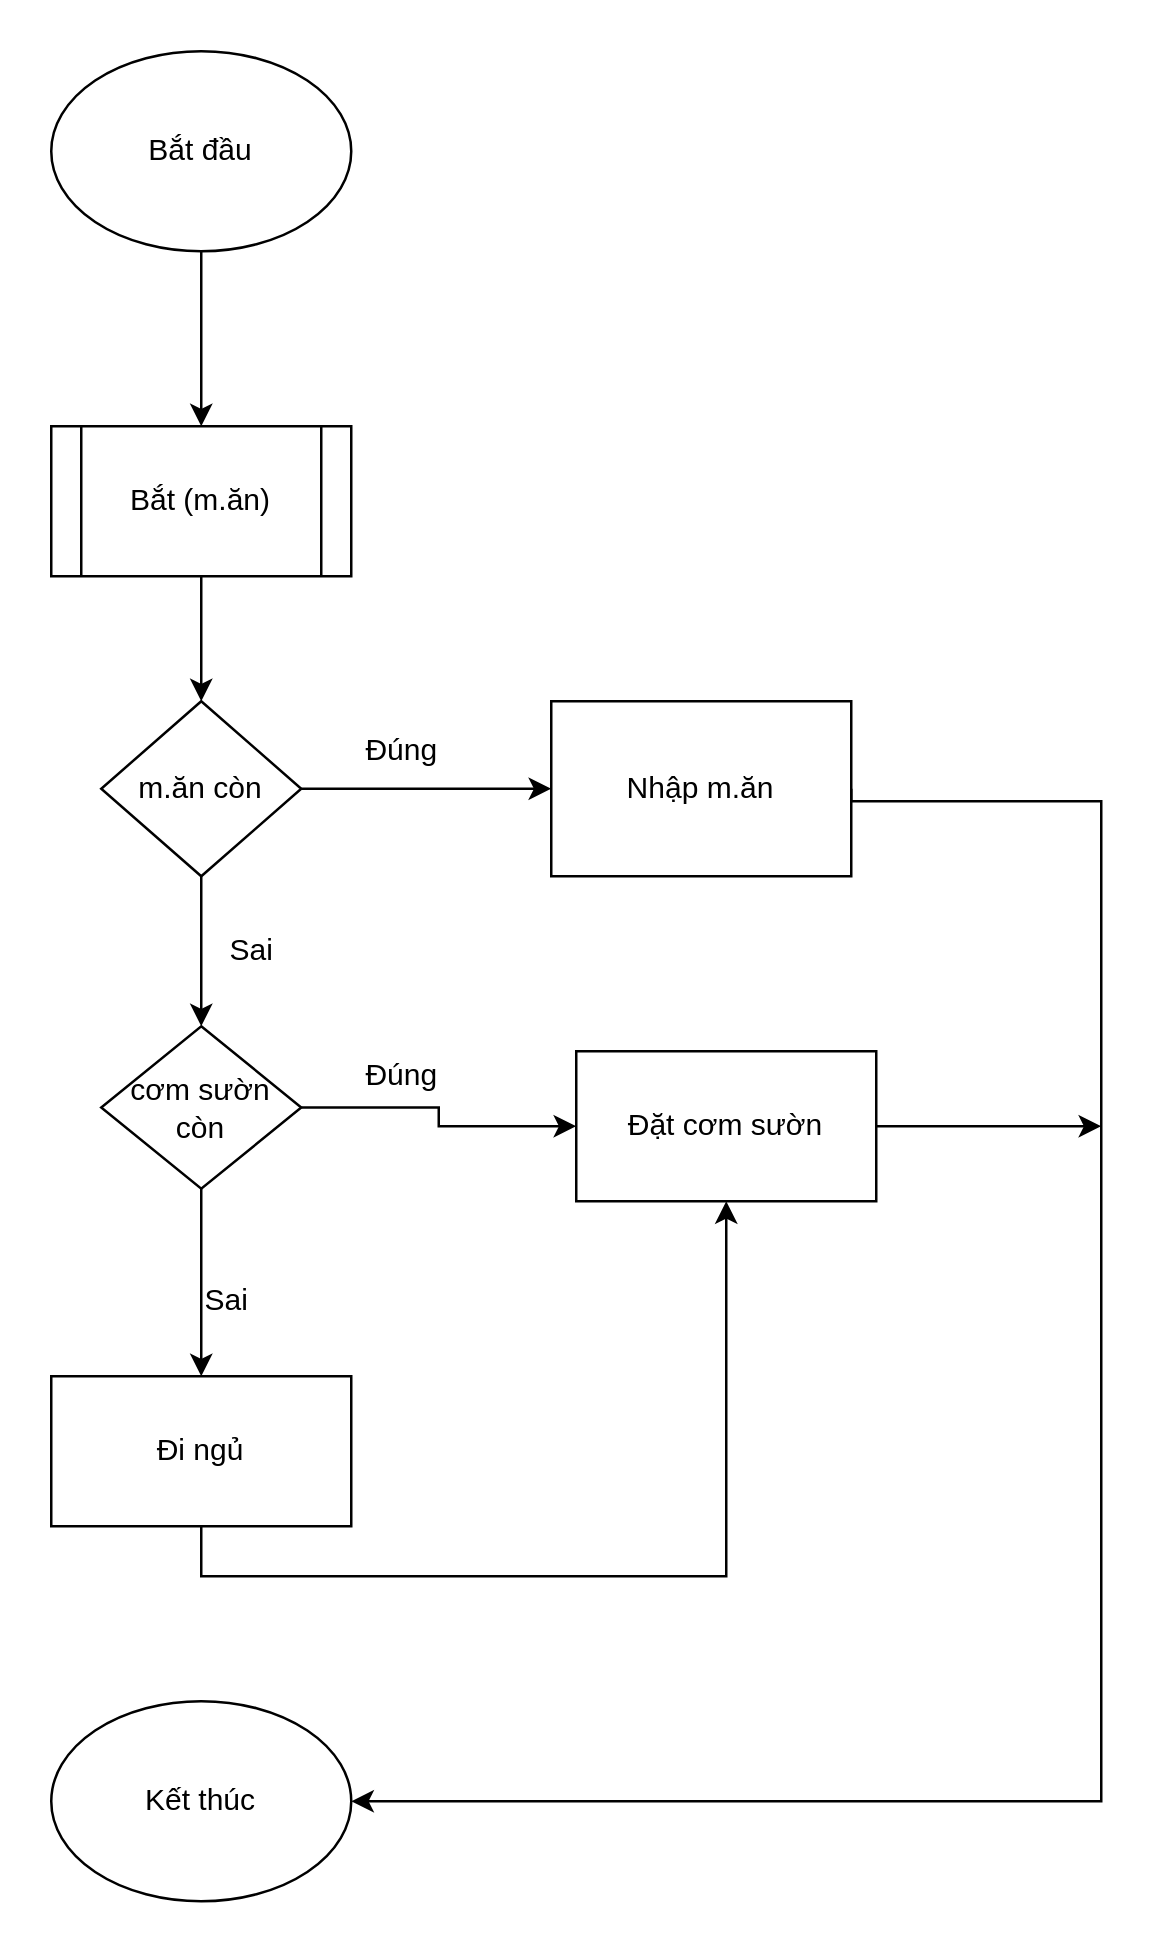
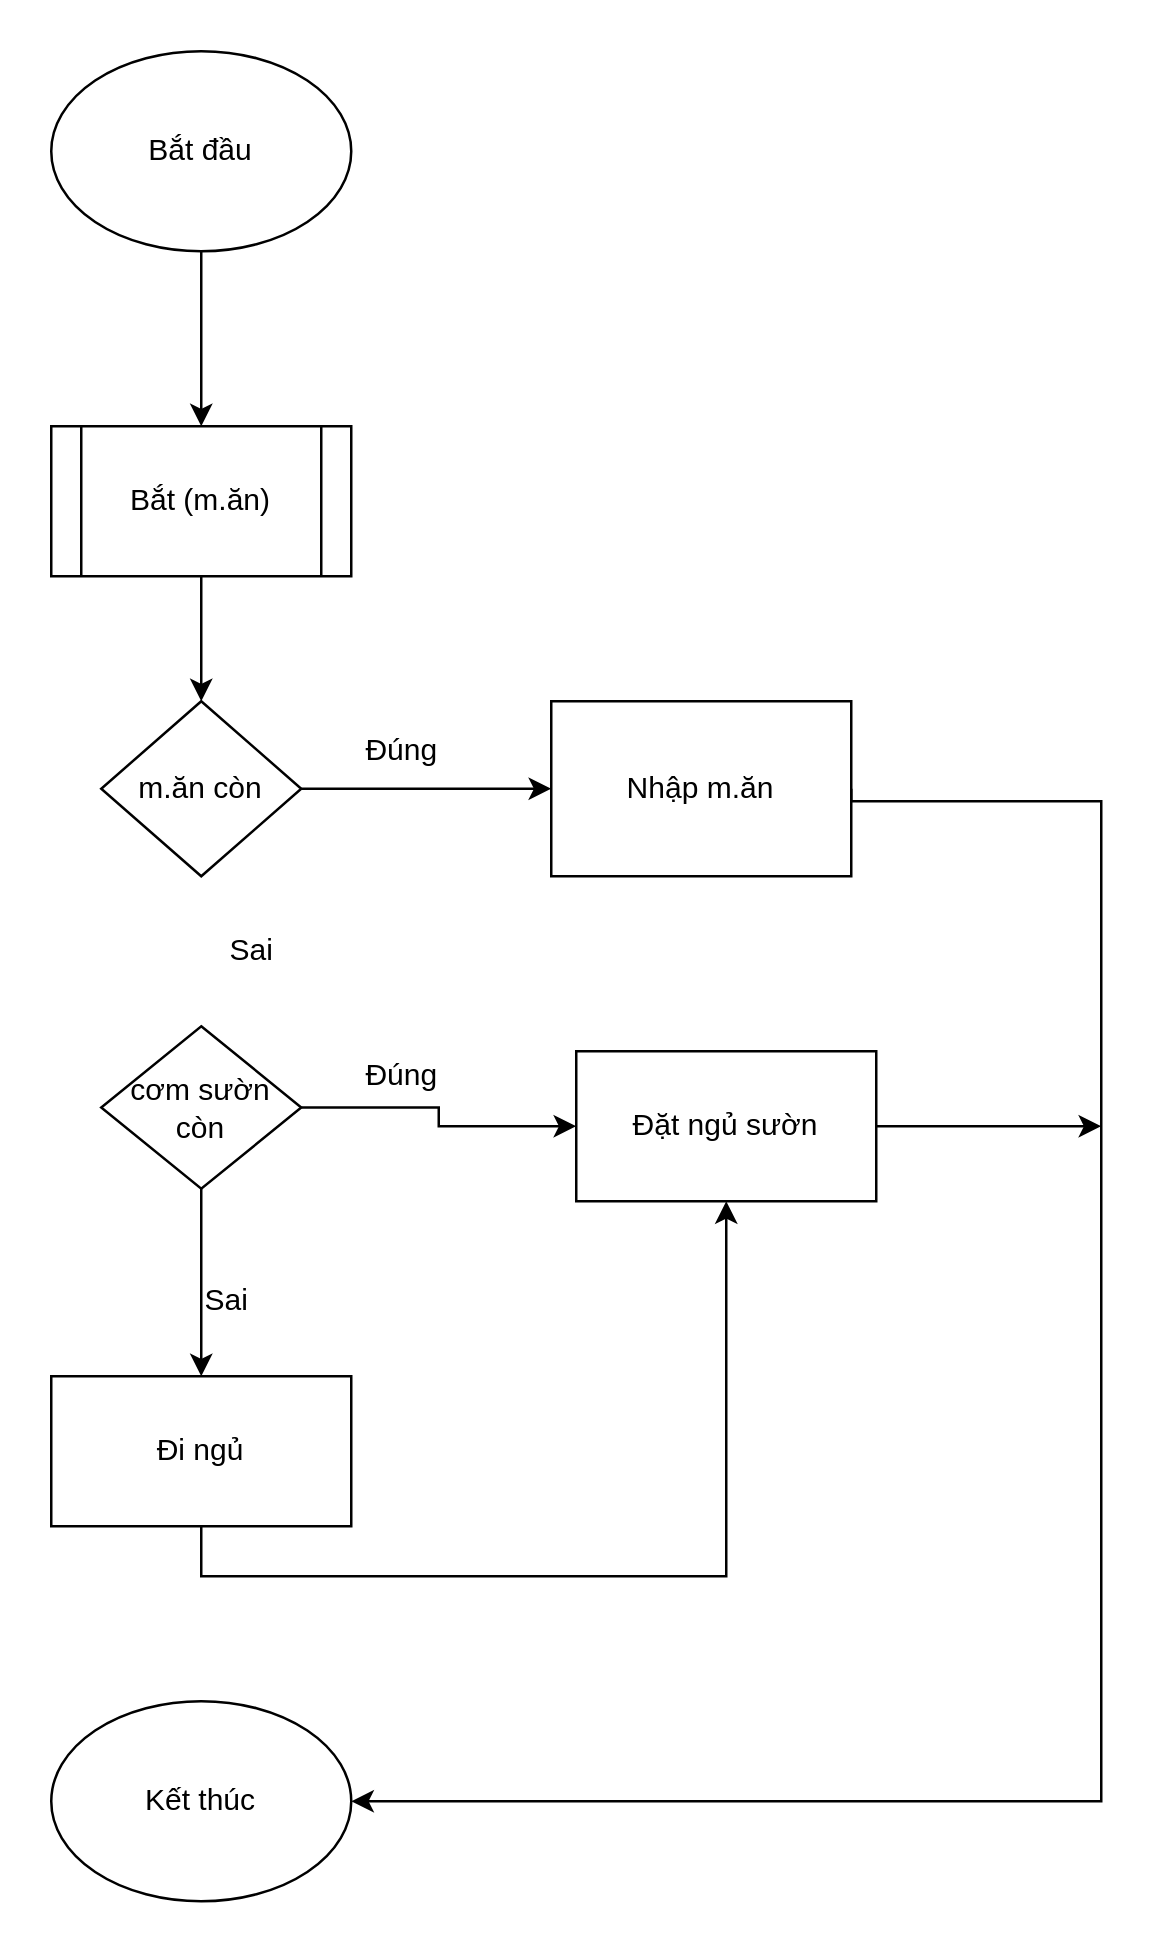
(201, 943) -> none
(726, 1126) -> (726, 1126)
